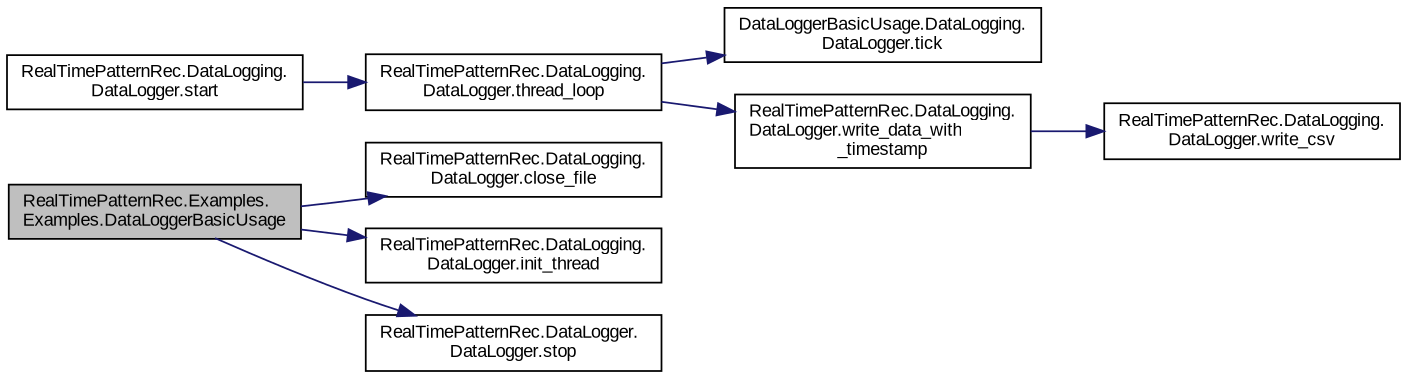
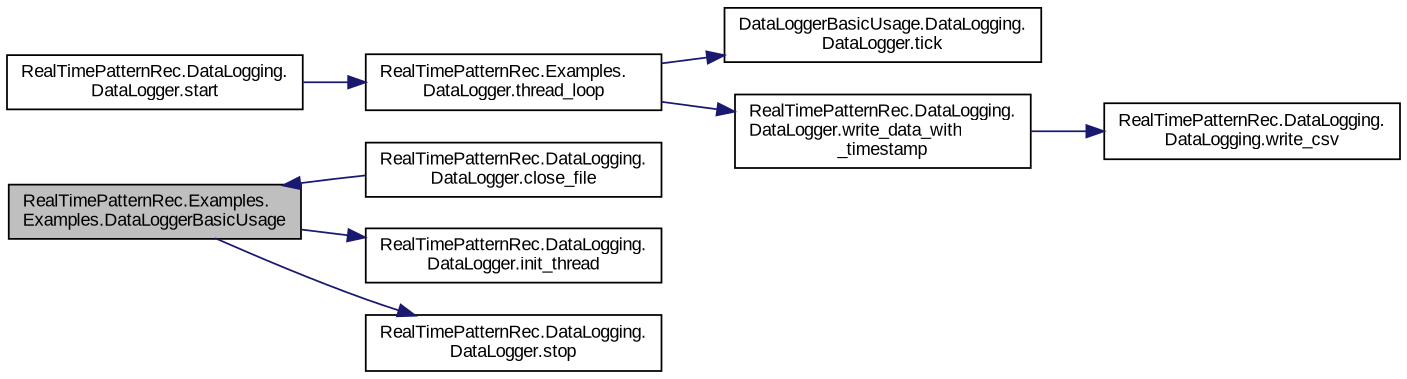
(514, 82) -> (514, 82)
(1252, 131) -> (1252, 131)
(335, 203) -> (333, 179)
(514, 343) -> (514, 343)
